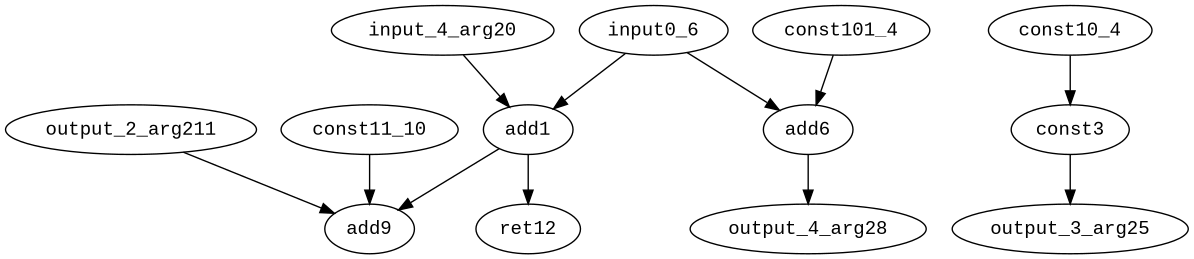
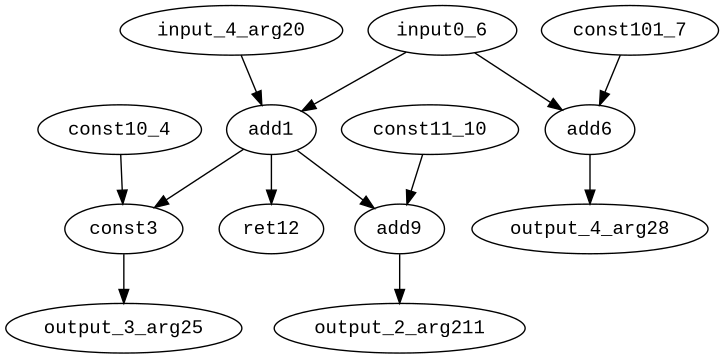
(841, 30) -> (630, 30)
none -> (205, 175)
(252, 180) -> (400, 272)
